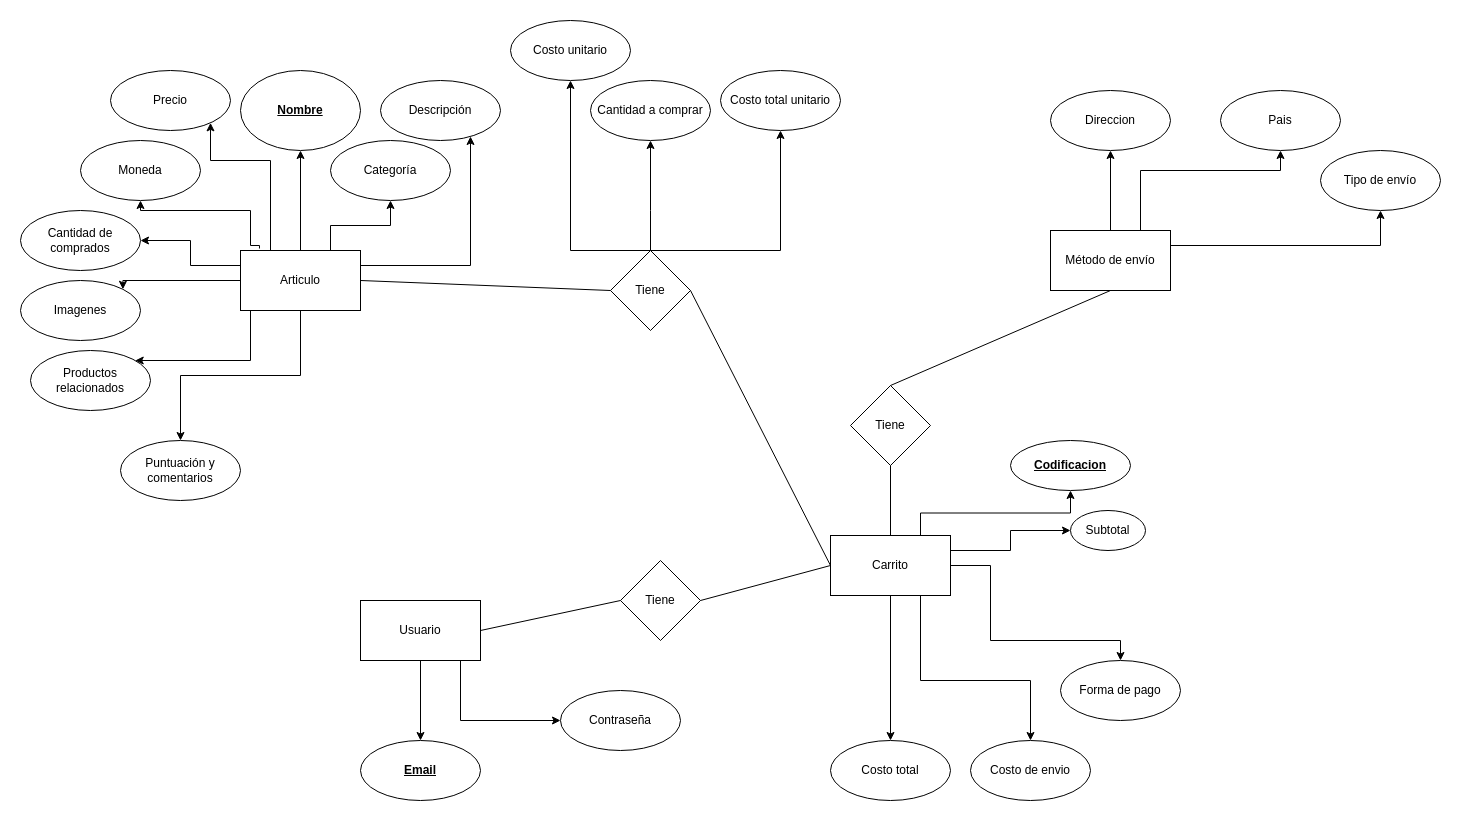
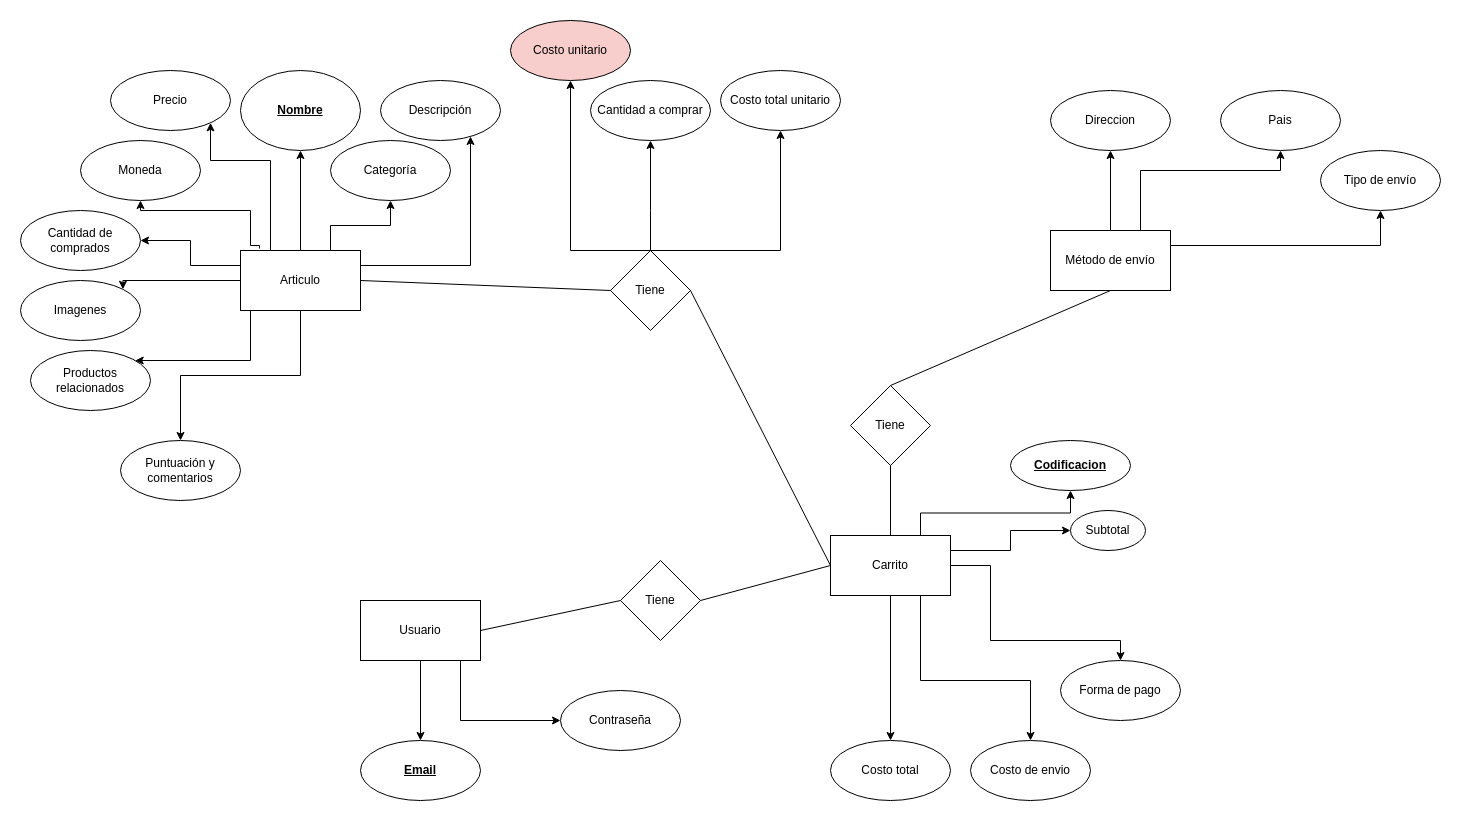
(571, 51) -> (571, 51)
